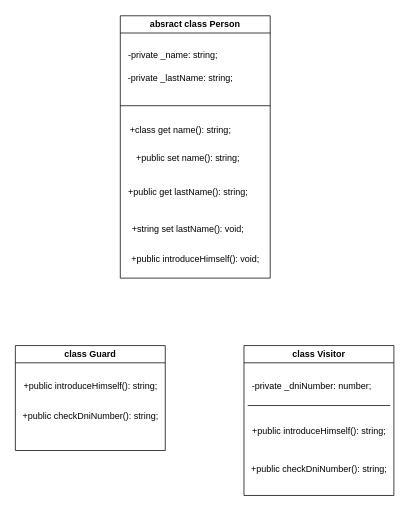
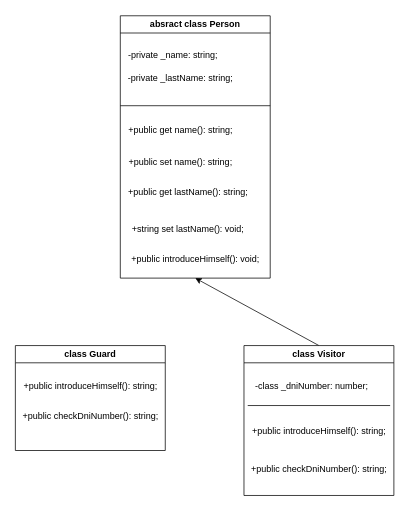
(181, 130) -> (181, 130)
(188, 158) -> (180, 162)
none -> (259, 313)
(312, 387) -> (312, 387)
